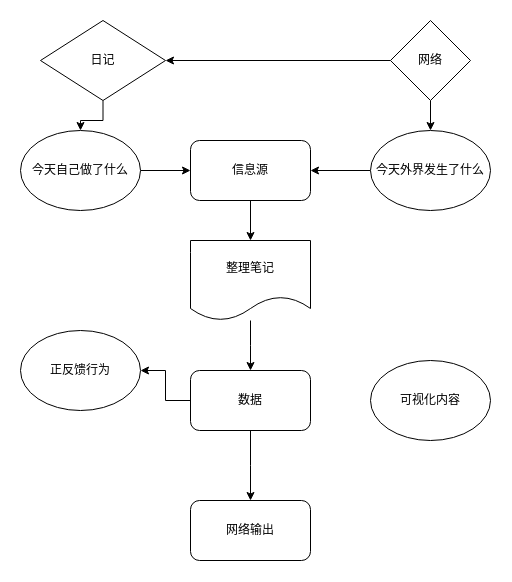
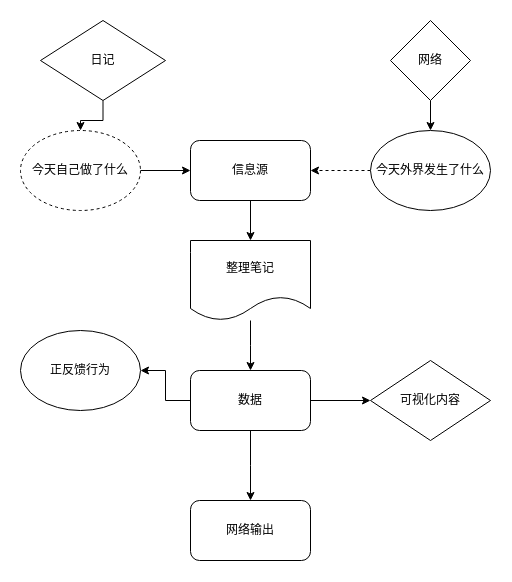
(281, 61) -> none
(81, 171) -> (81, 171)
(343, 171) -> (343, 171)
none -> (337, 401)
(431, 401) -> (431, 401)
